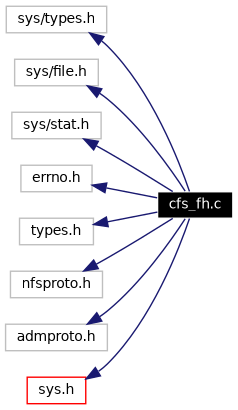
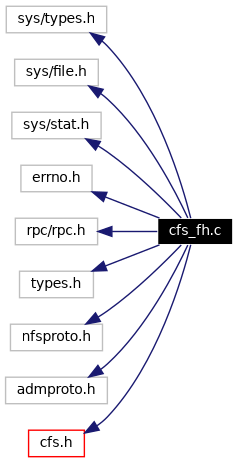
none -> (56, 231)
(56, 390) -> (56, 443)
